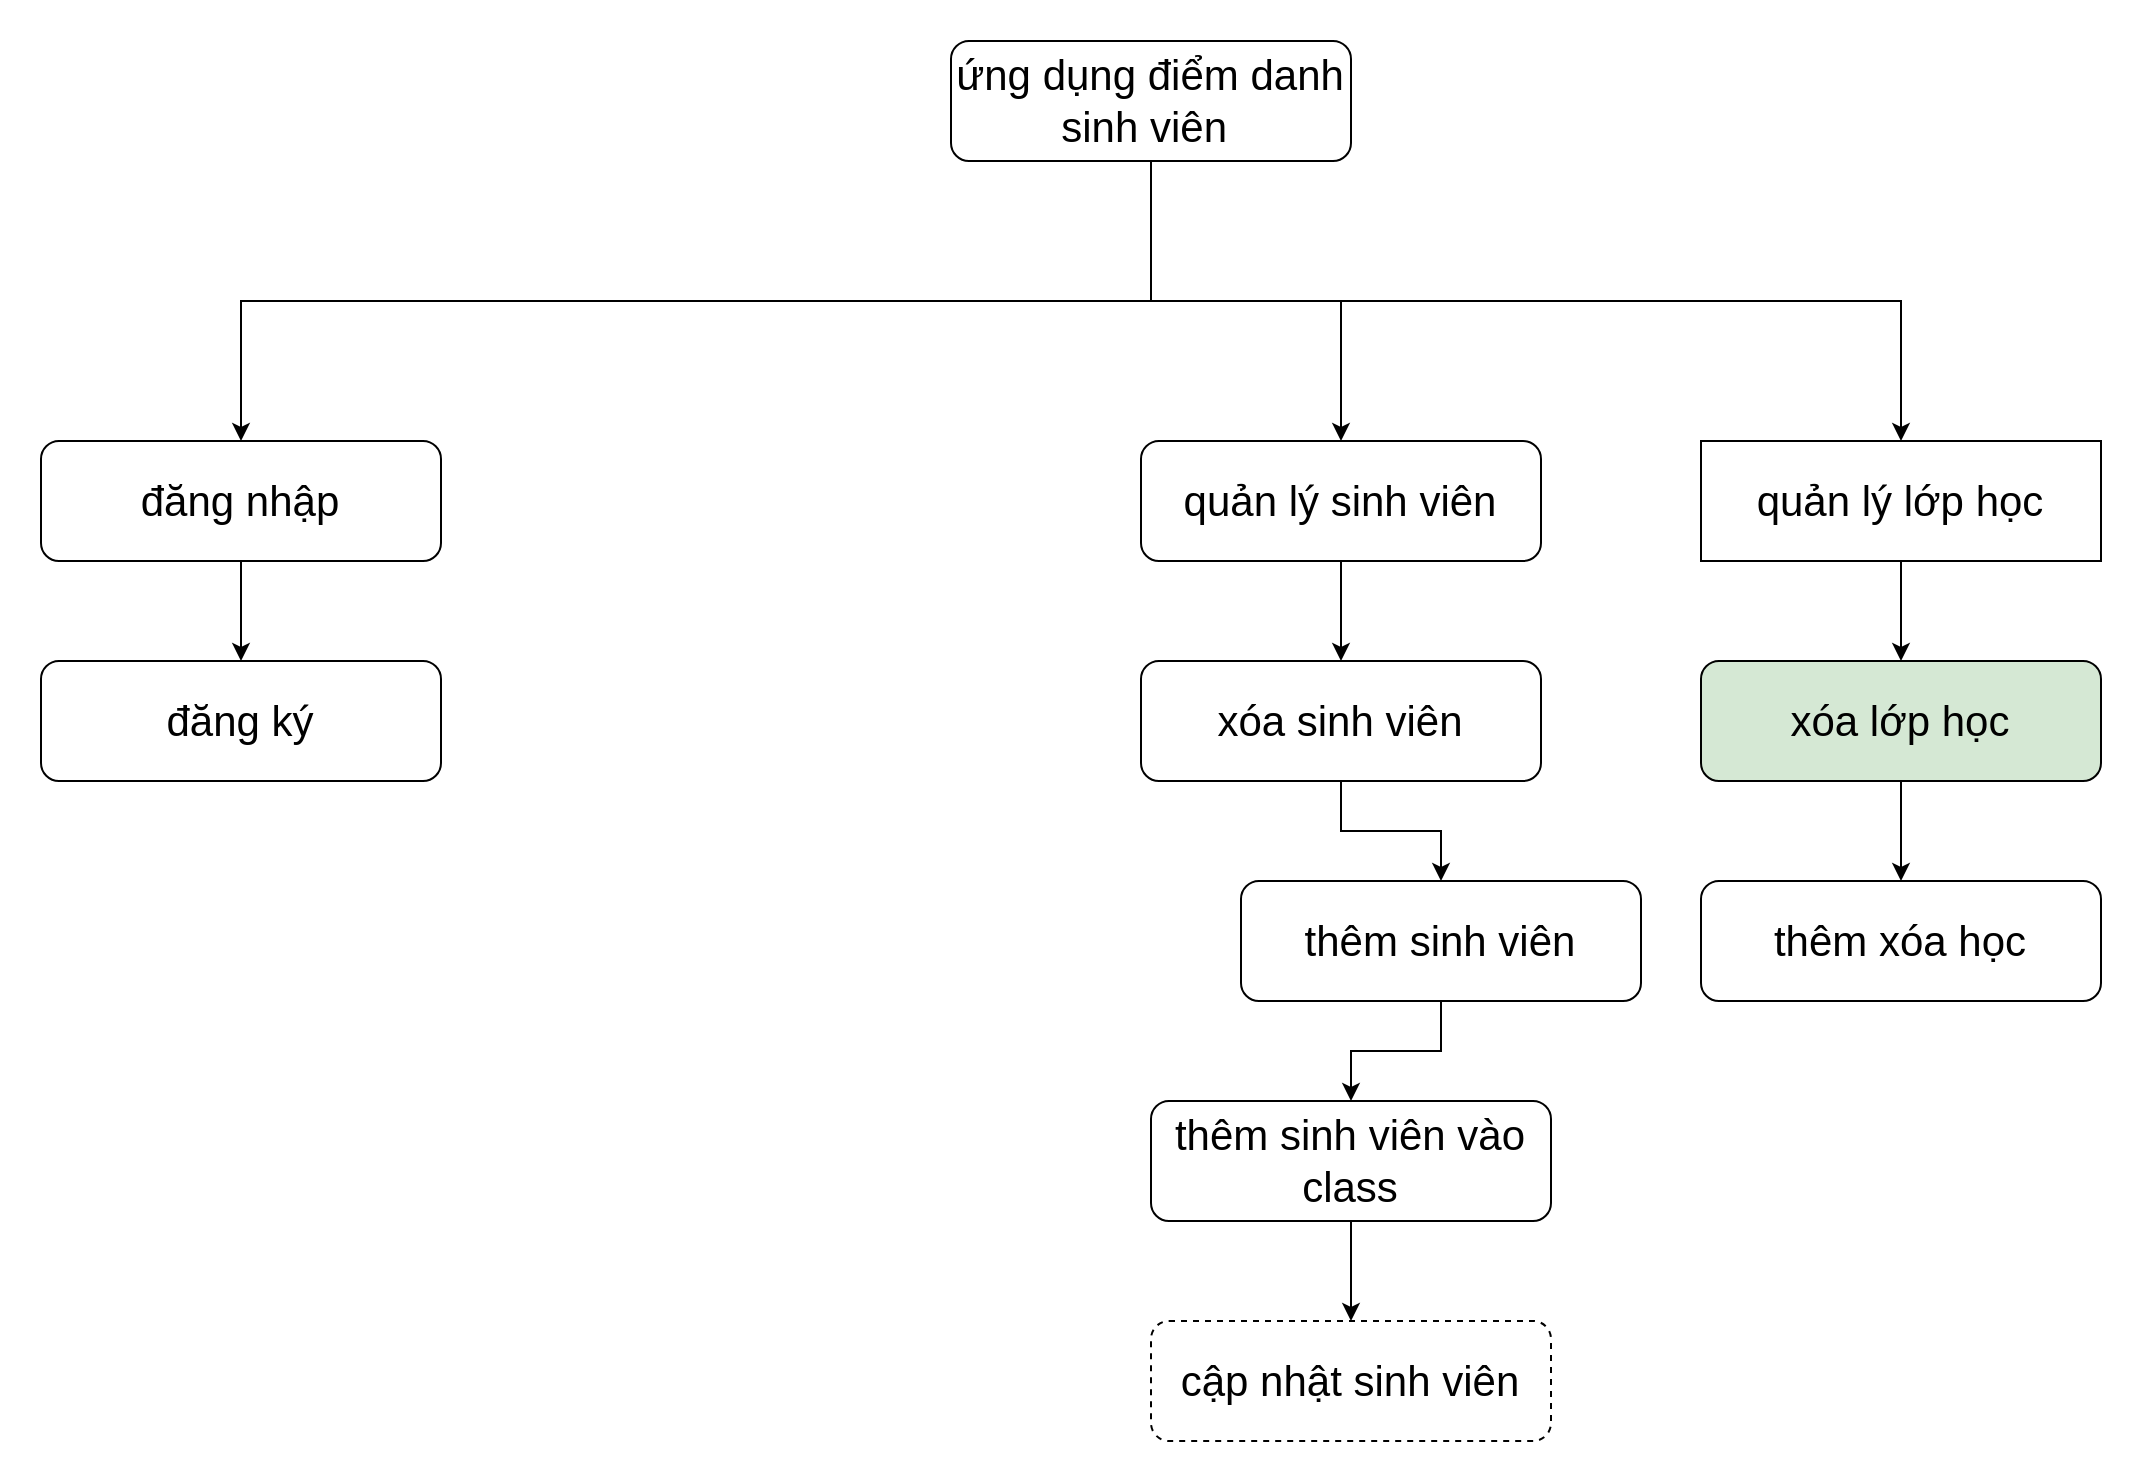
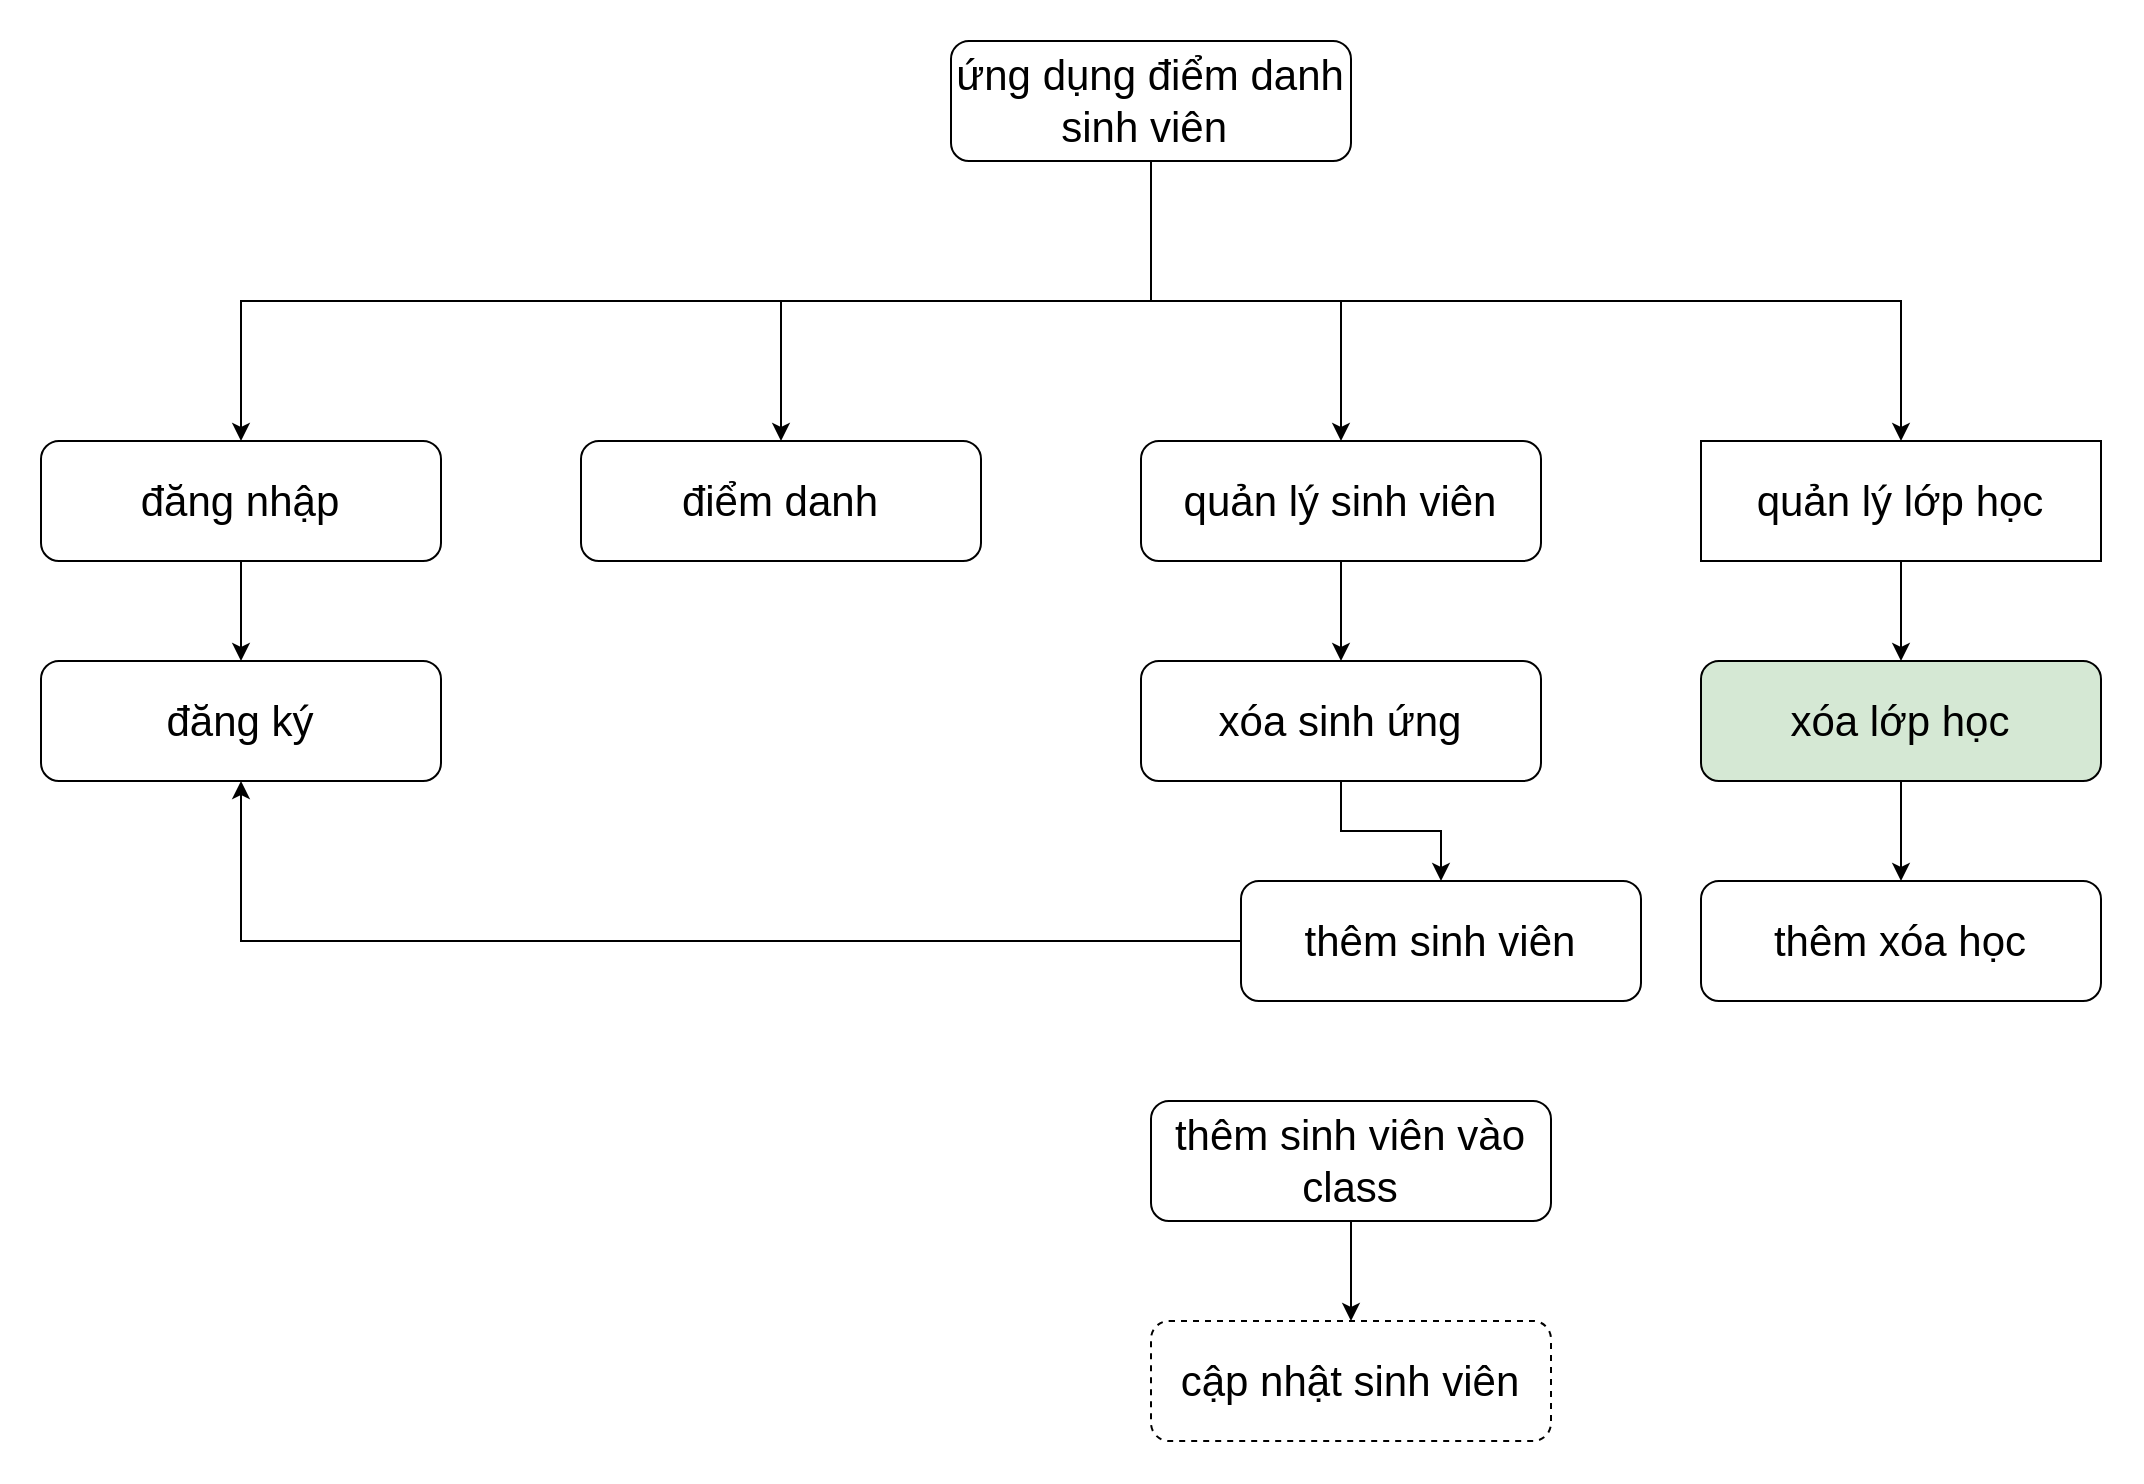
none -> (781, 366)
none -> (781, 501)
(1341, 721) -> (1341, 721)
(1403, 1051) -> (668, 941)
